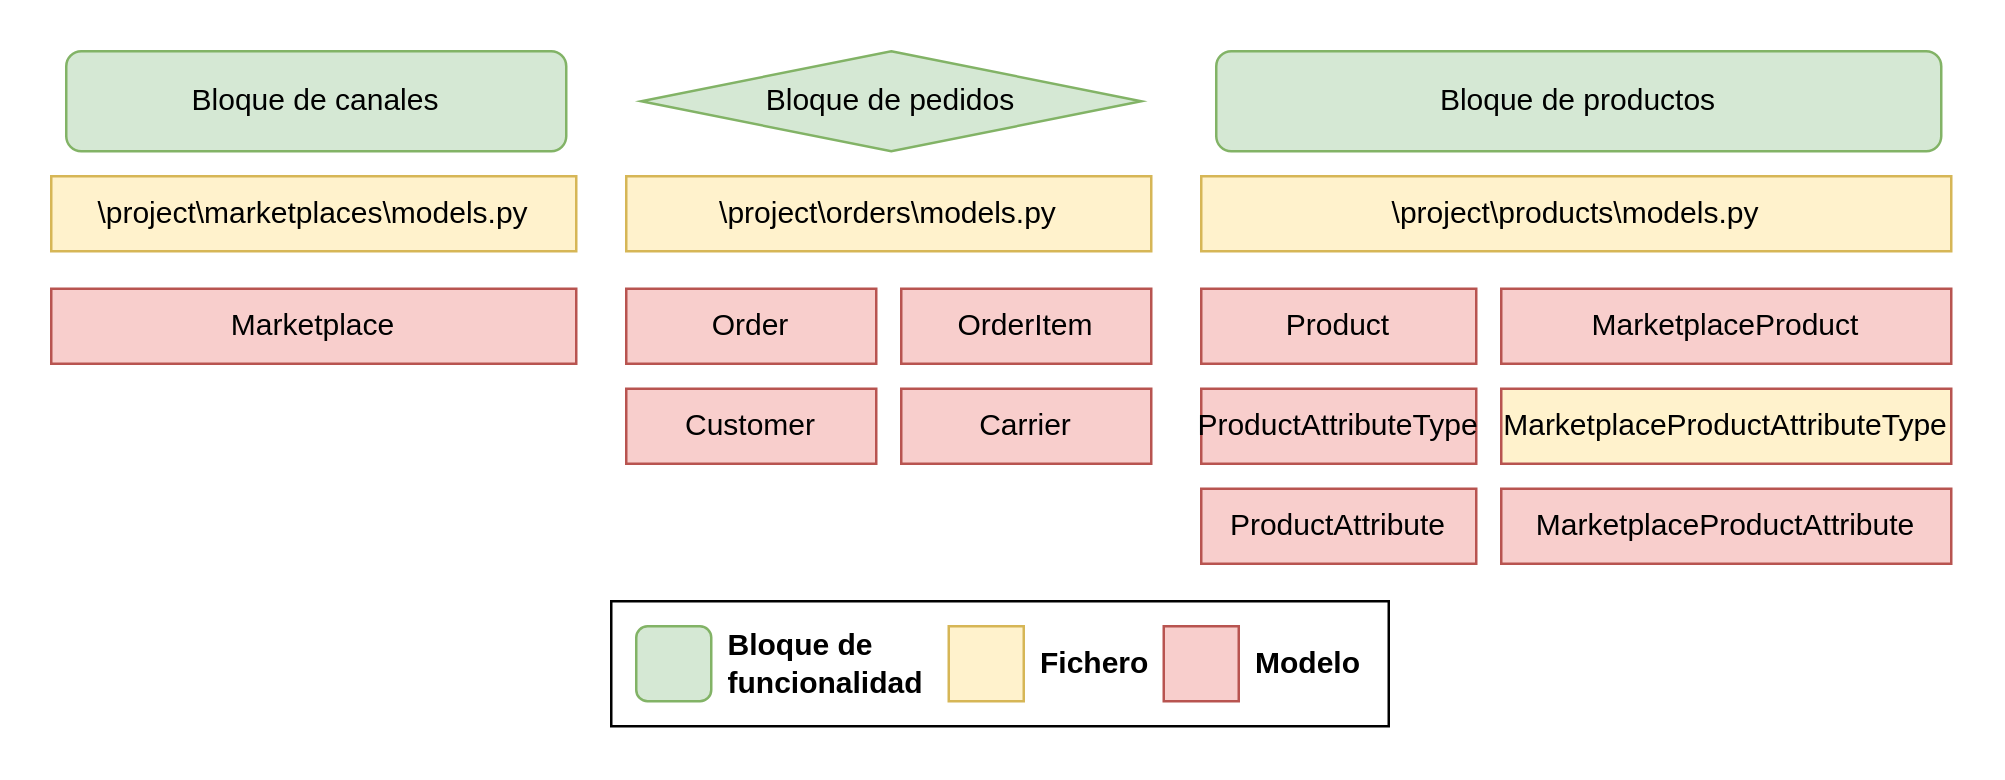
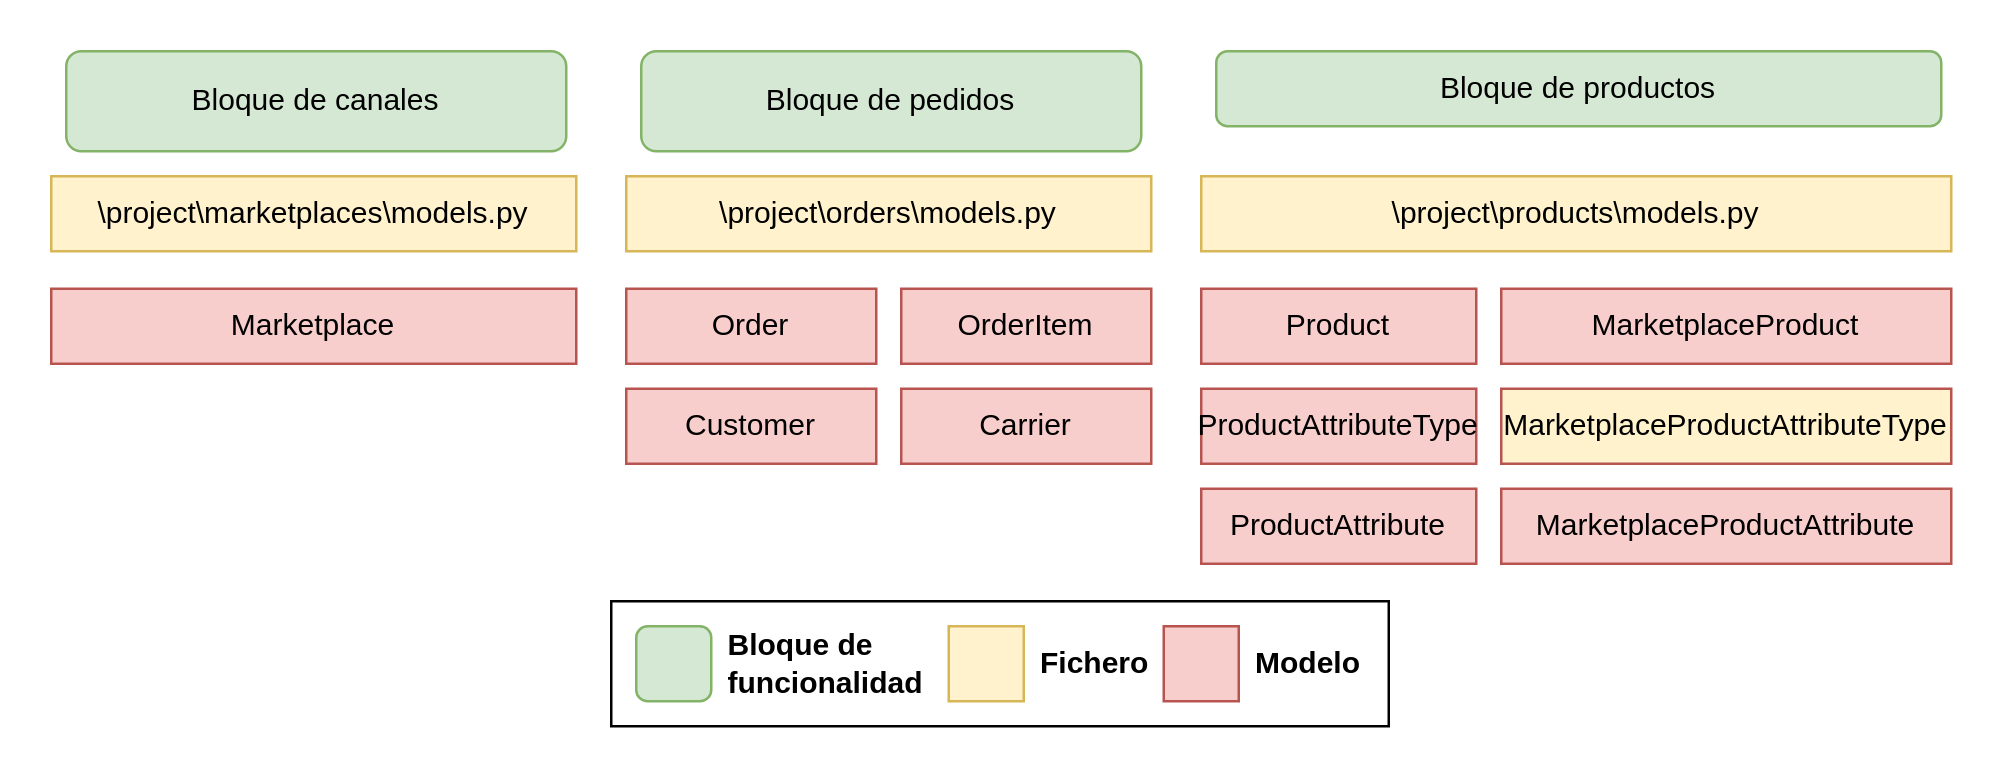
(891, 101) -> (891, 101)
(1579, 101) -> (1579, 89)
